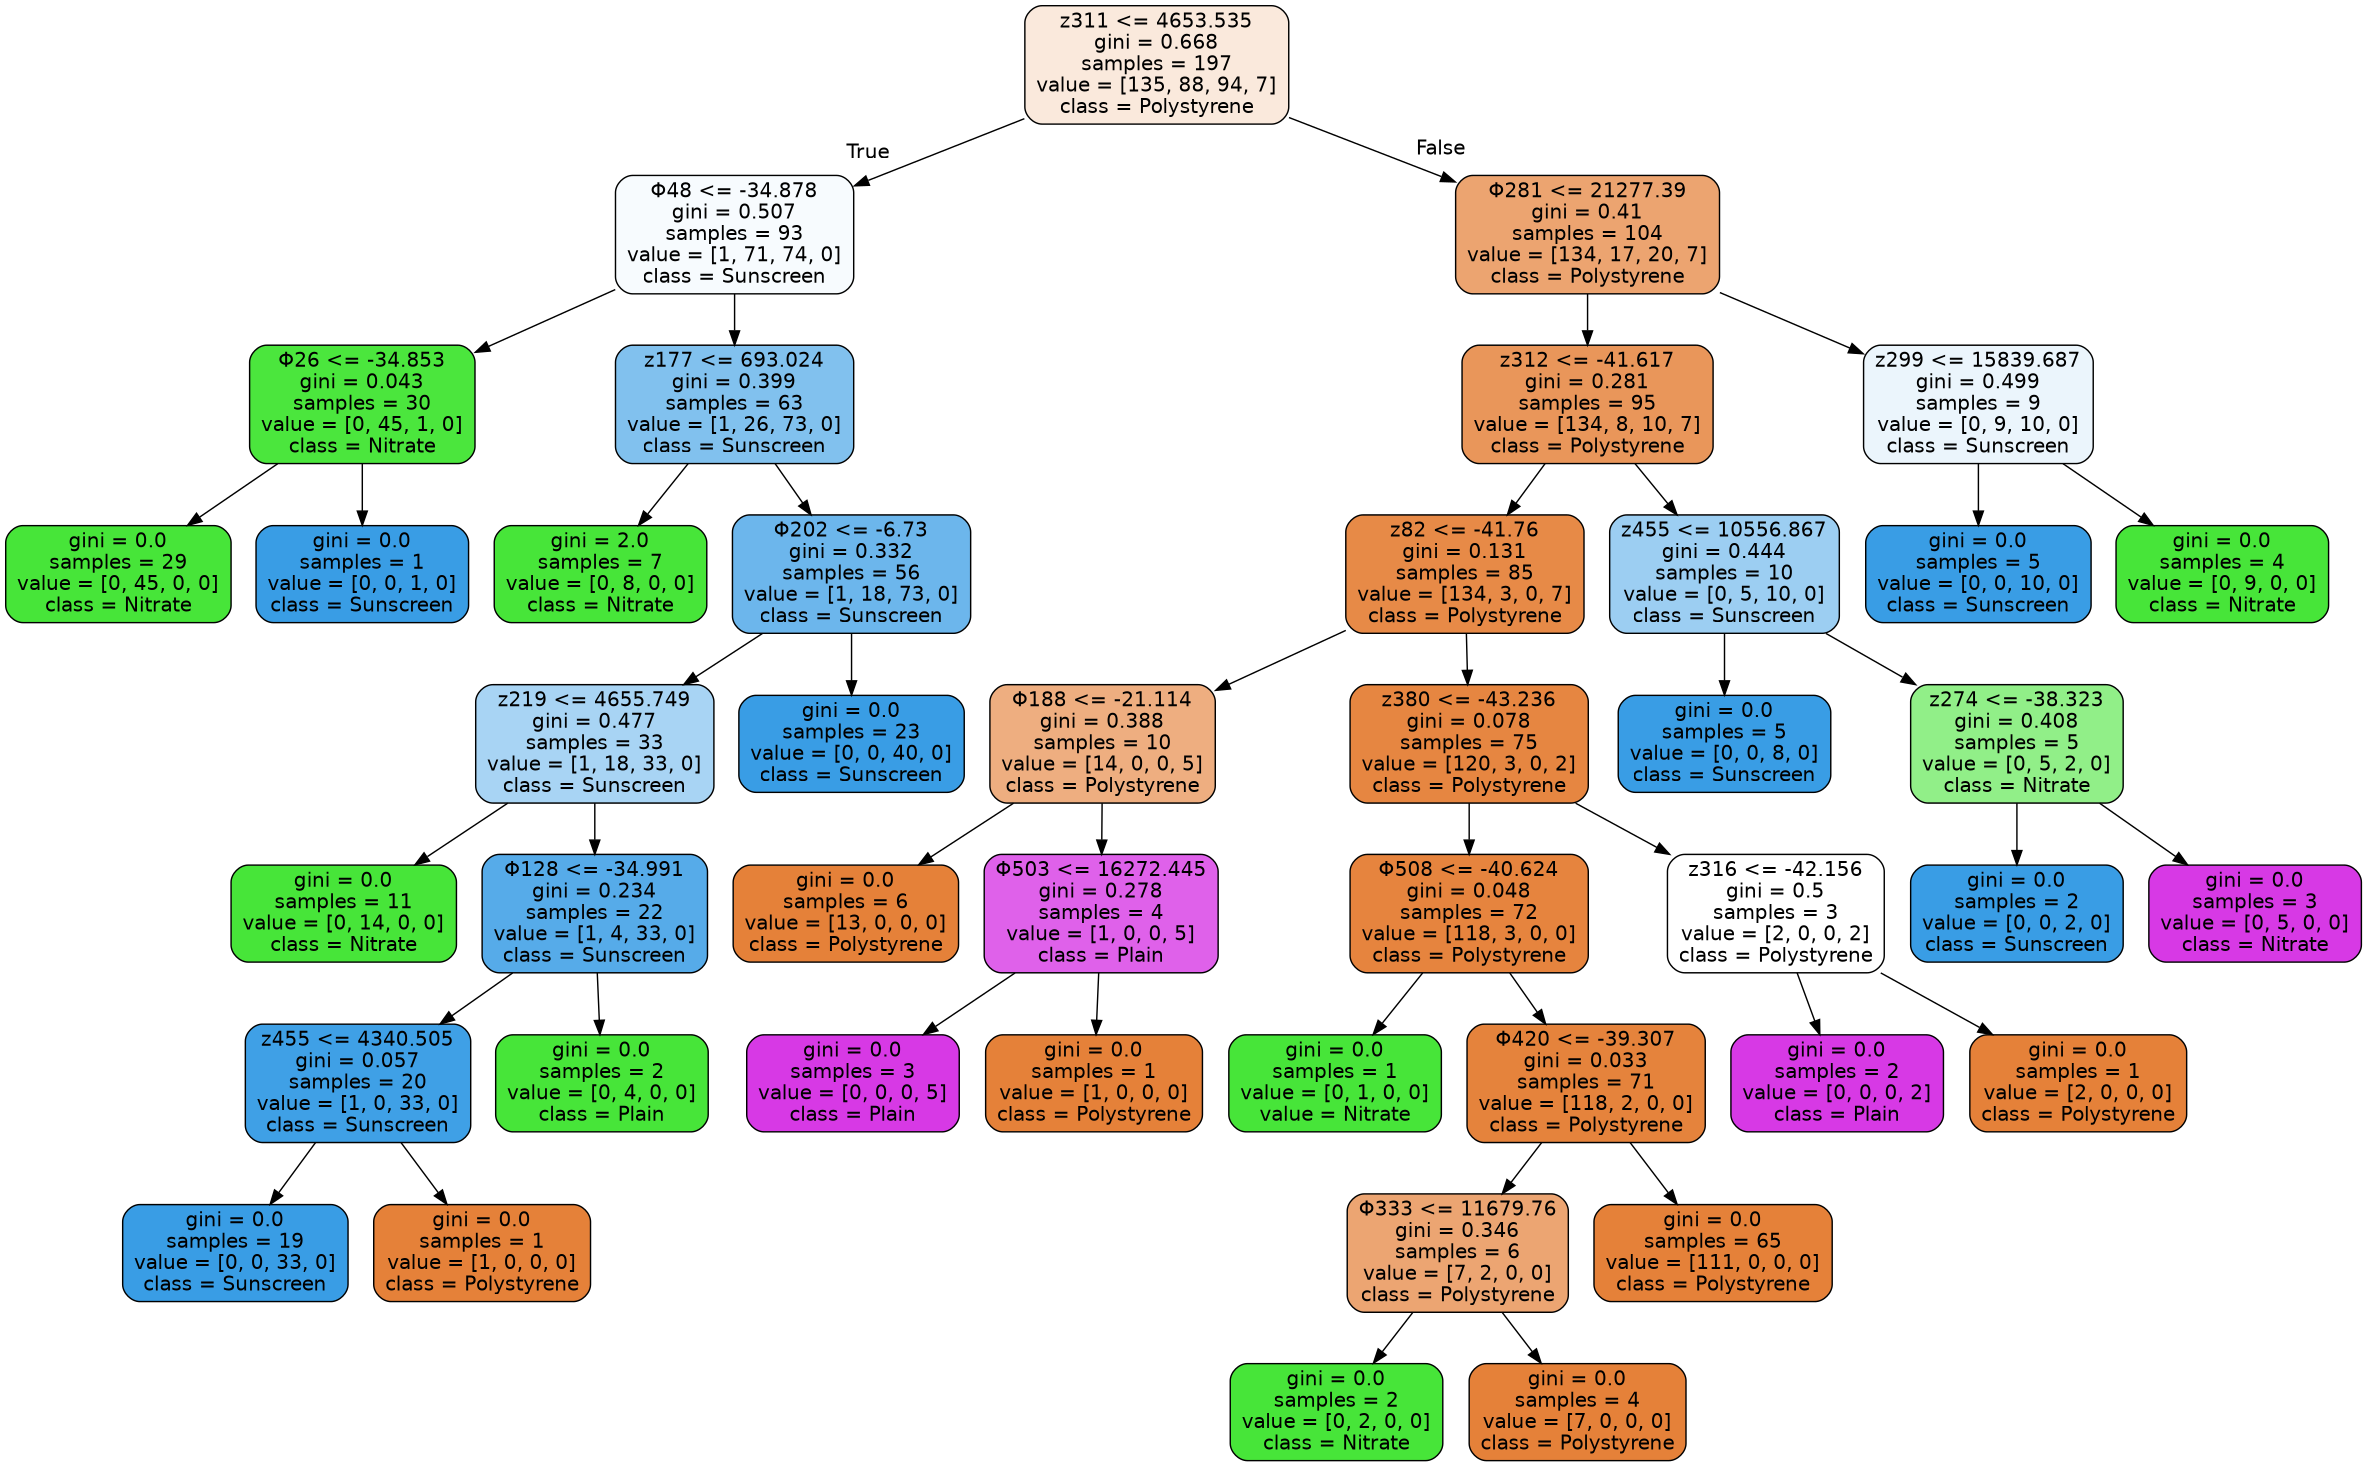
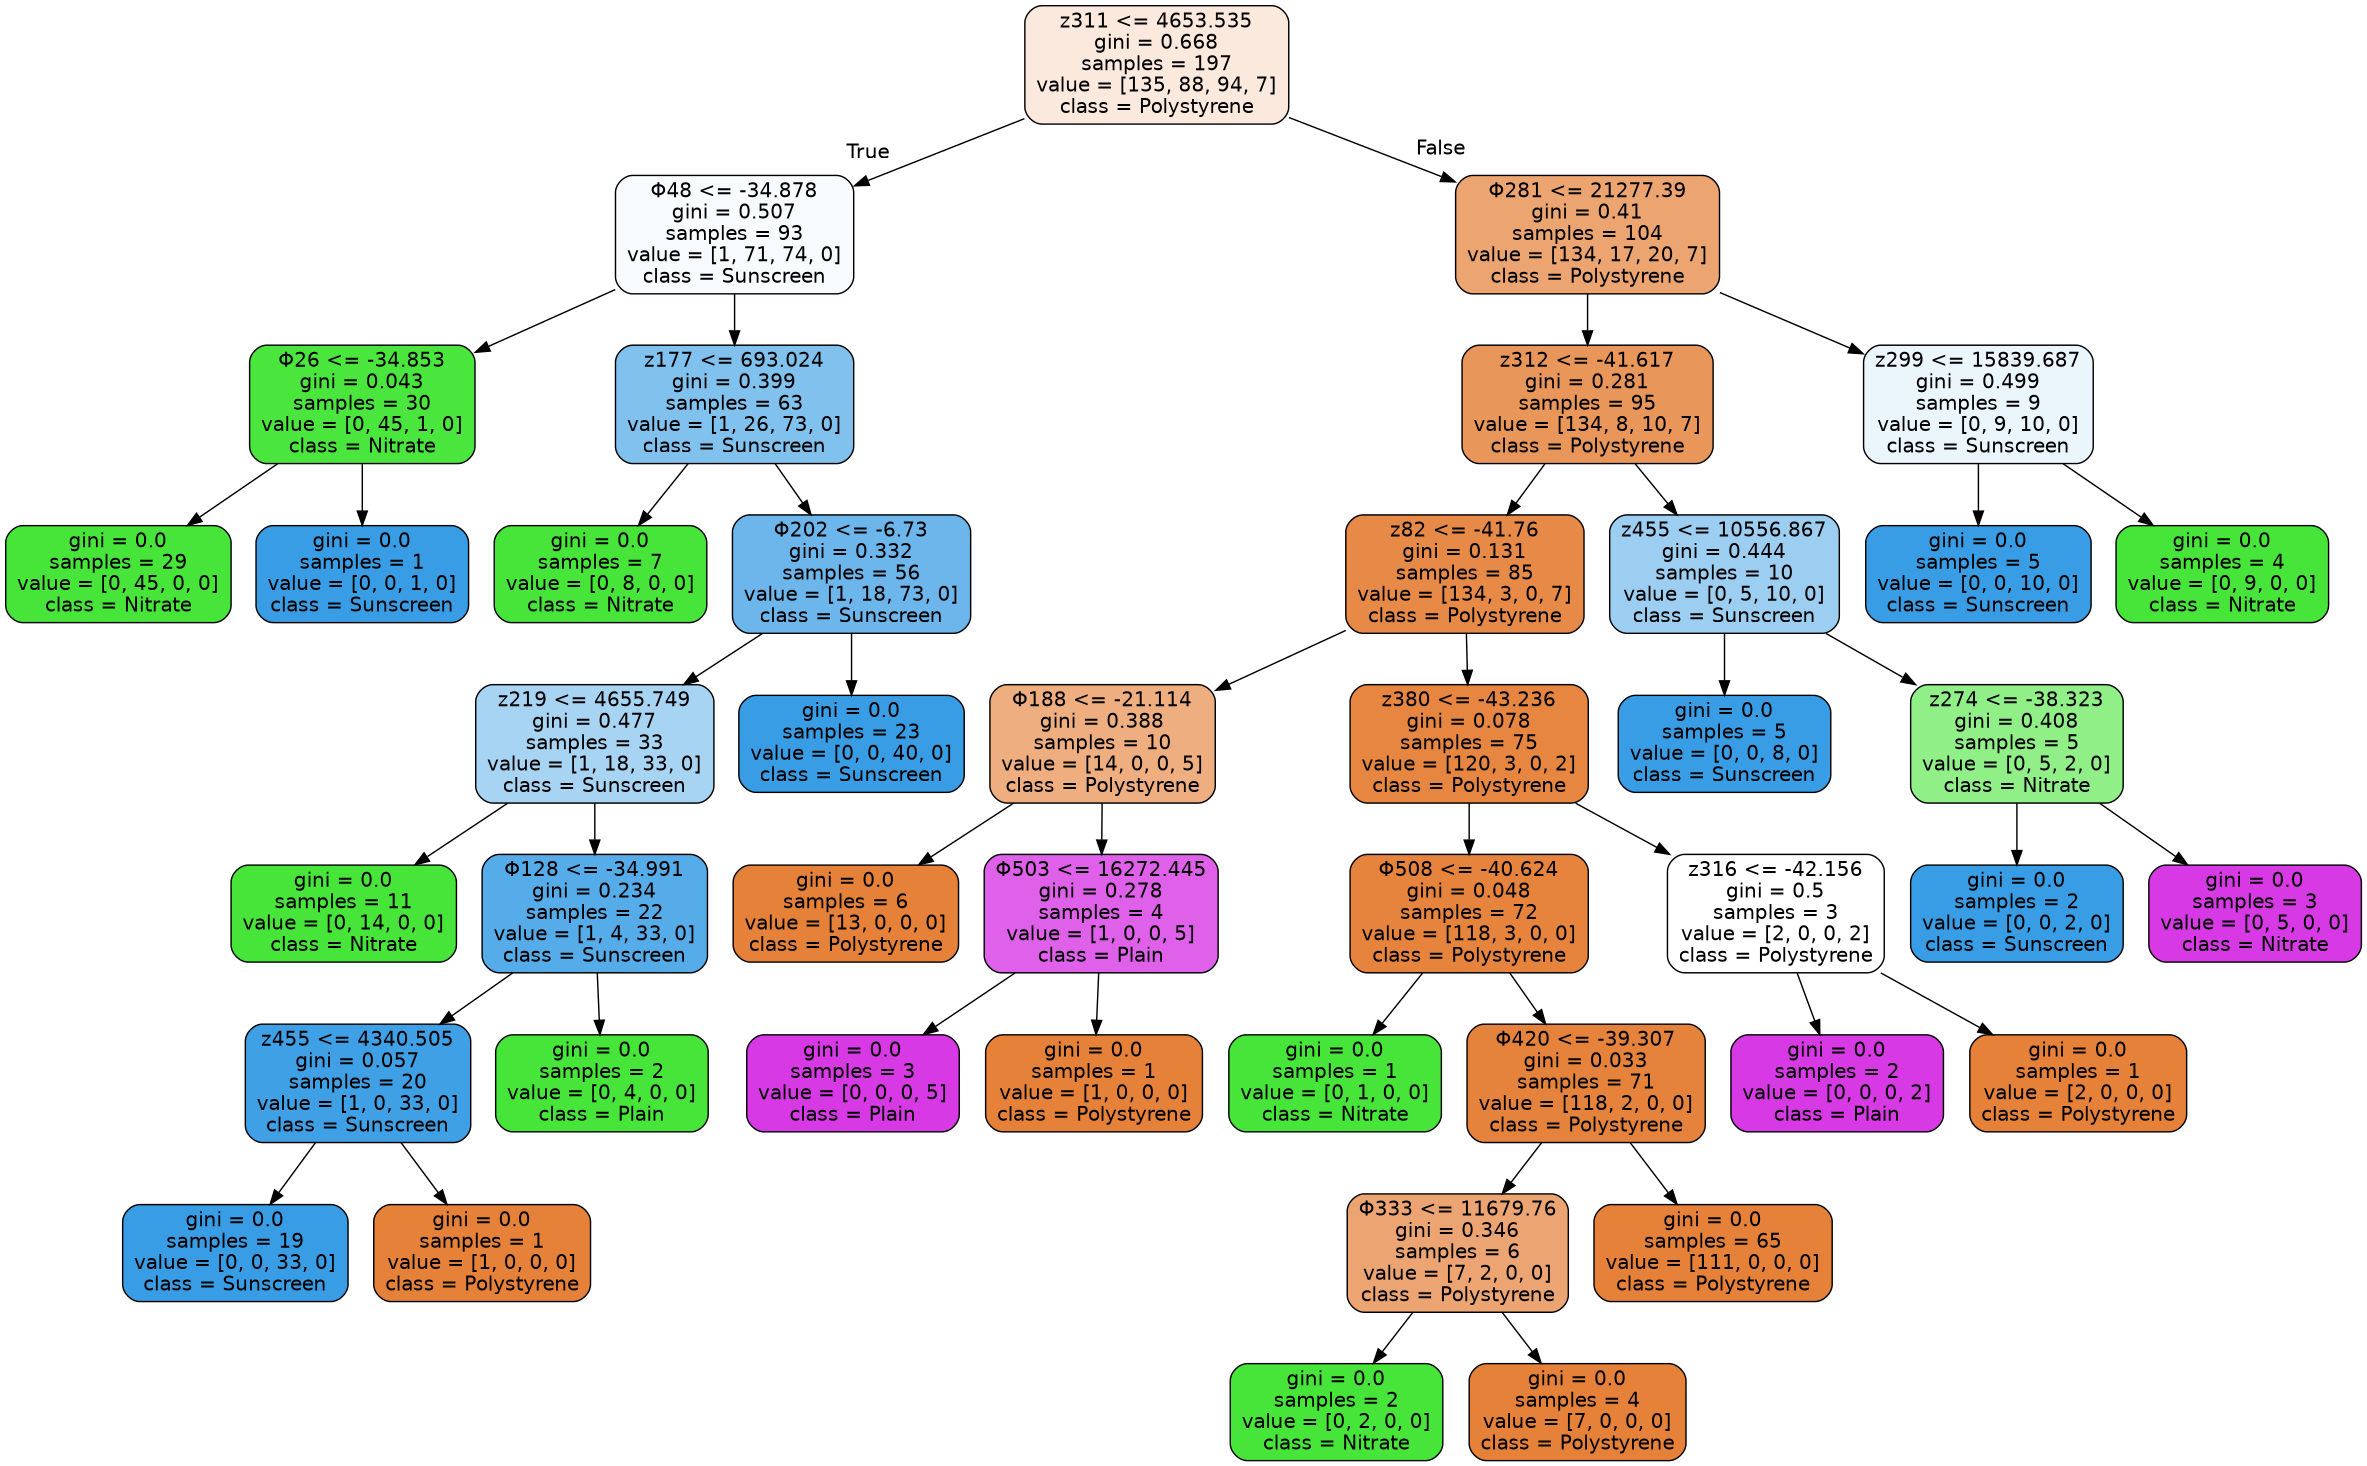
(601, 574) -> (601, 574)
(1335, 1083) -> (1335, 1083)
